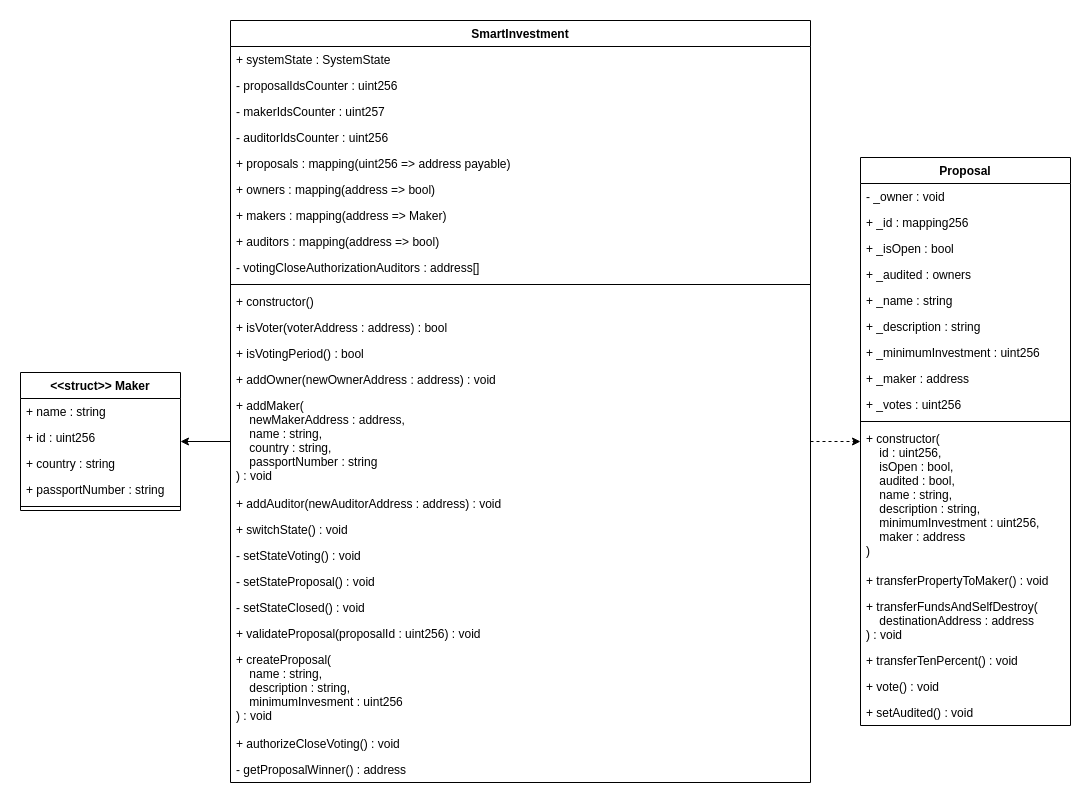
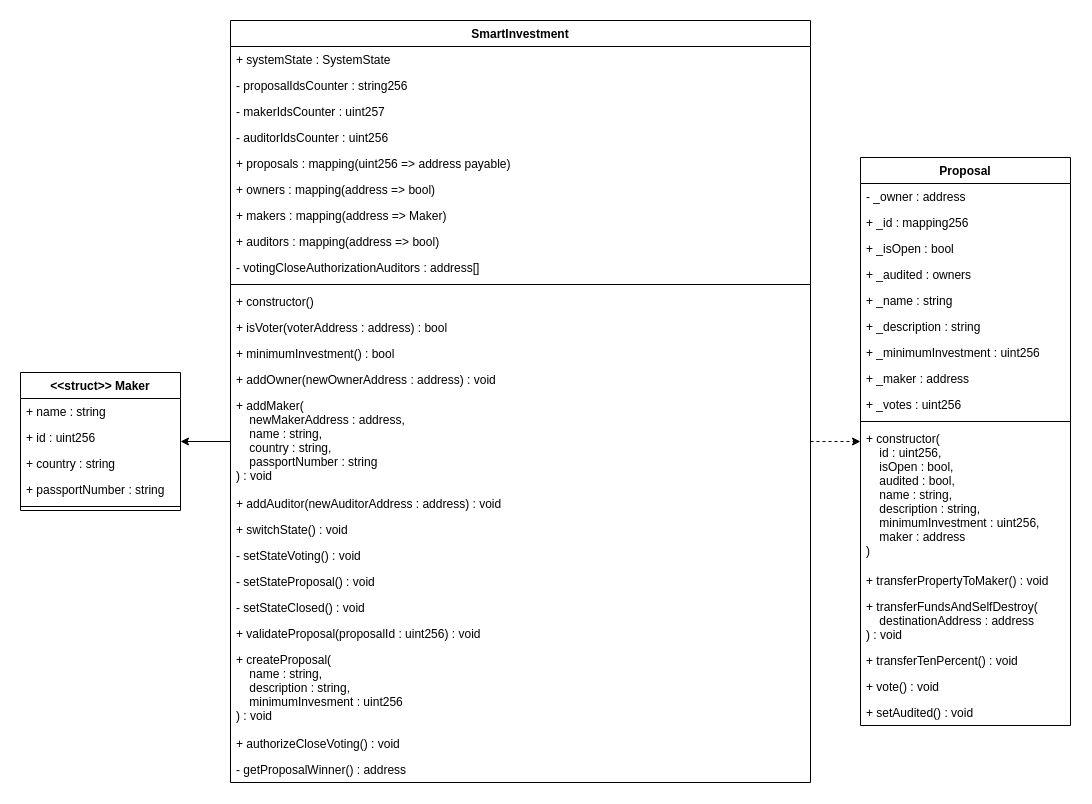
(327, 86) -> (334, 86)
(909, 197) -> (920, 197)
(308, 354) -> (319, 354)
